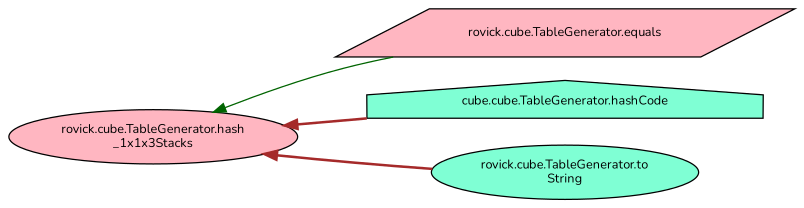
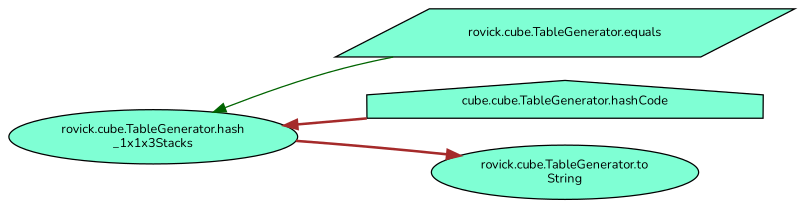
(565, 33) -> (565, 33)
(153, 137) -> (153, 137)
(355, 163) -> (371, 147)
